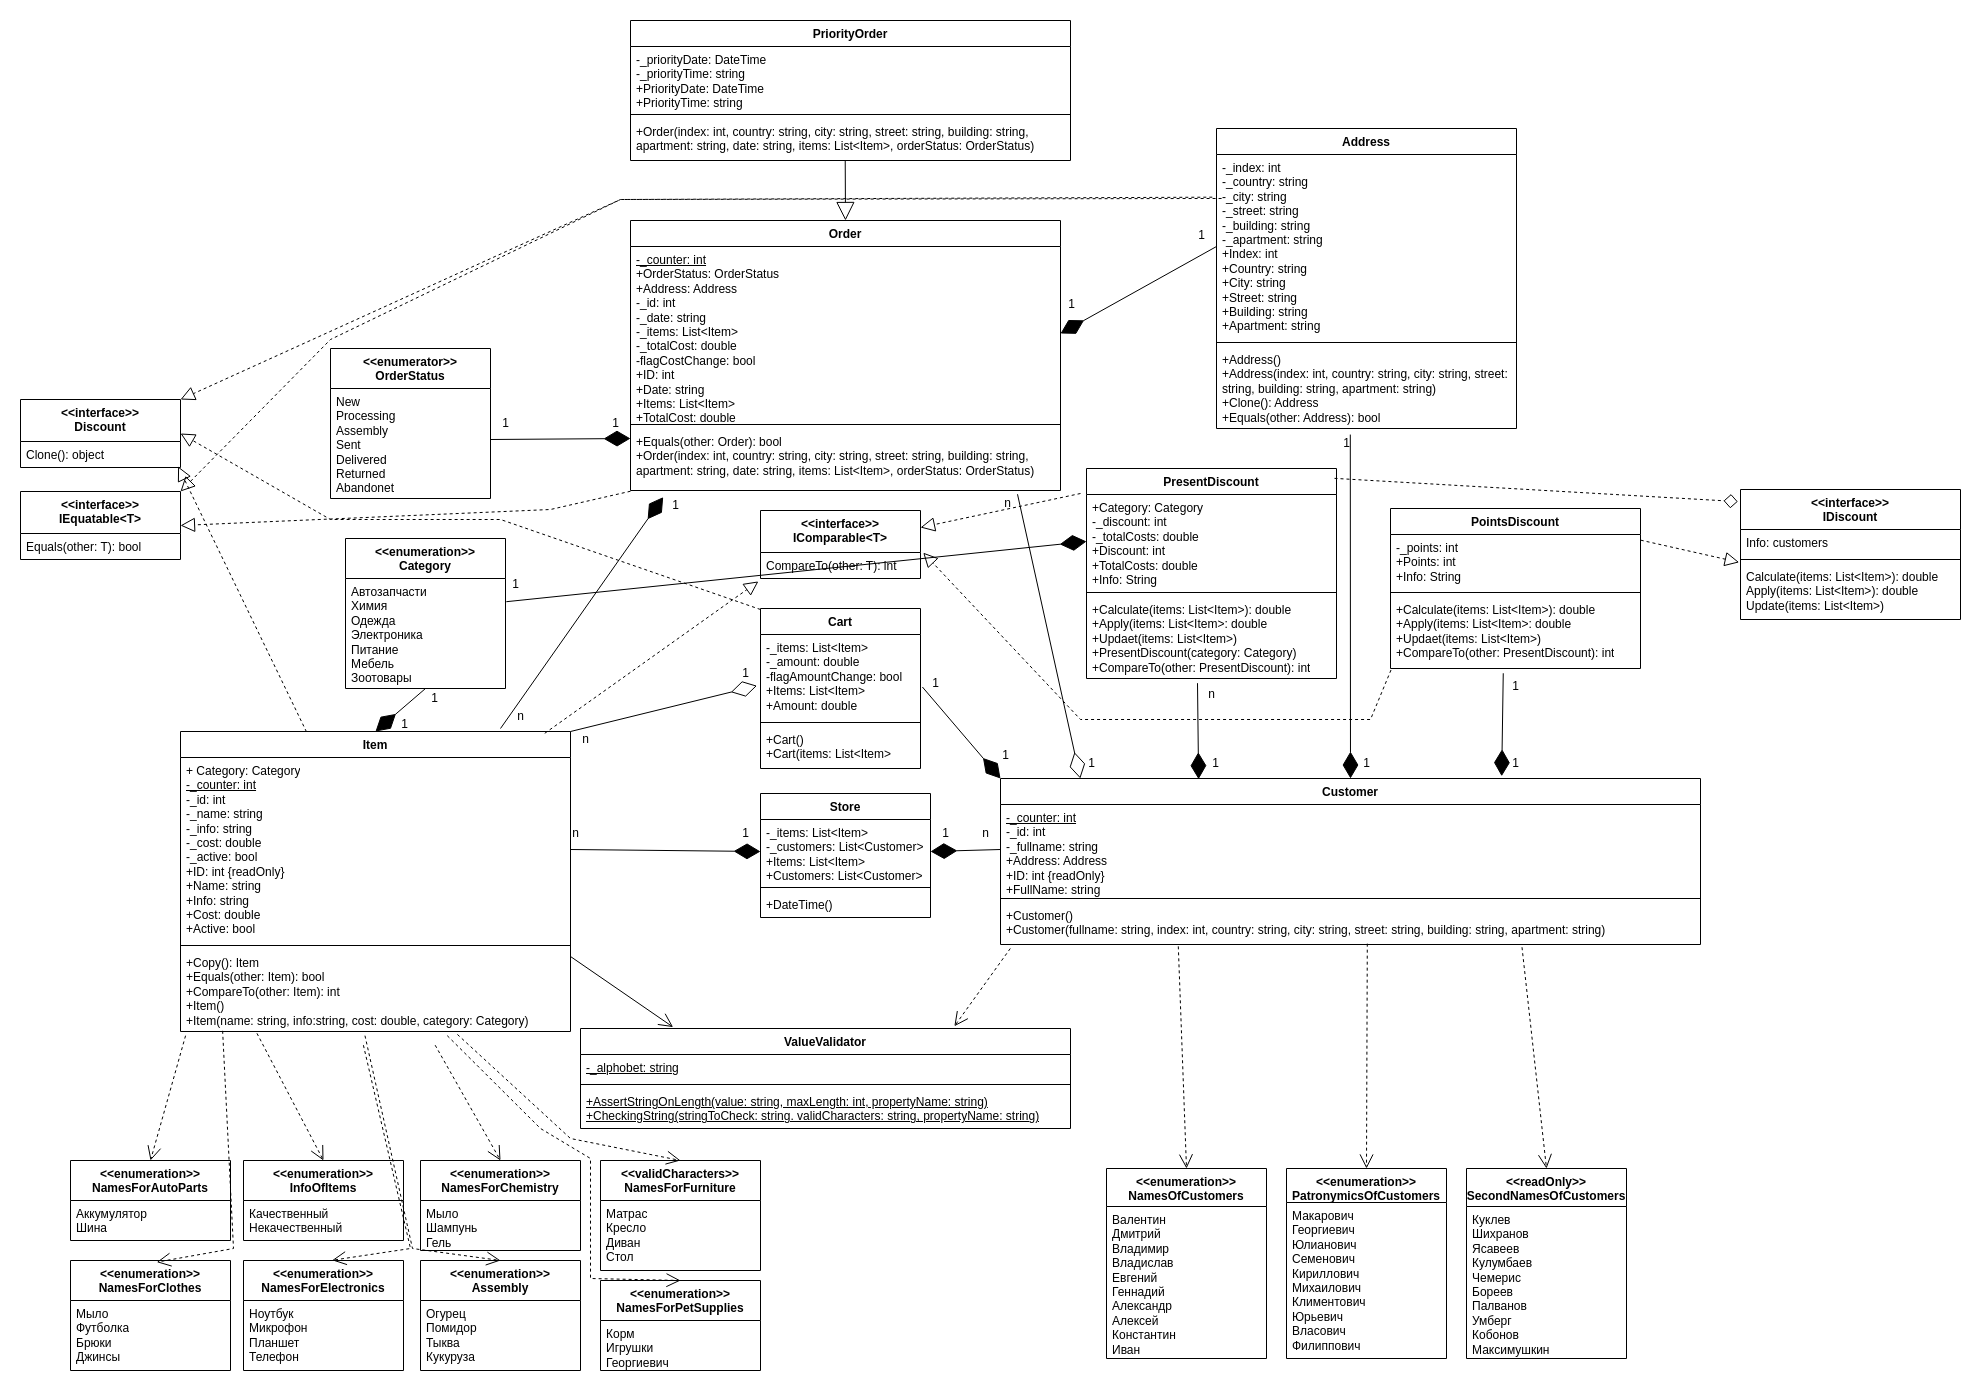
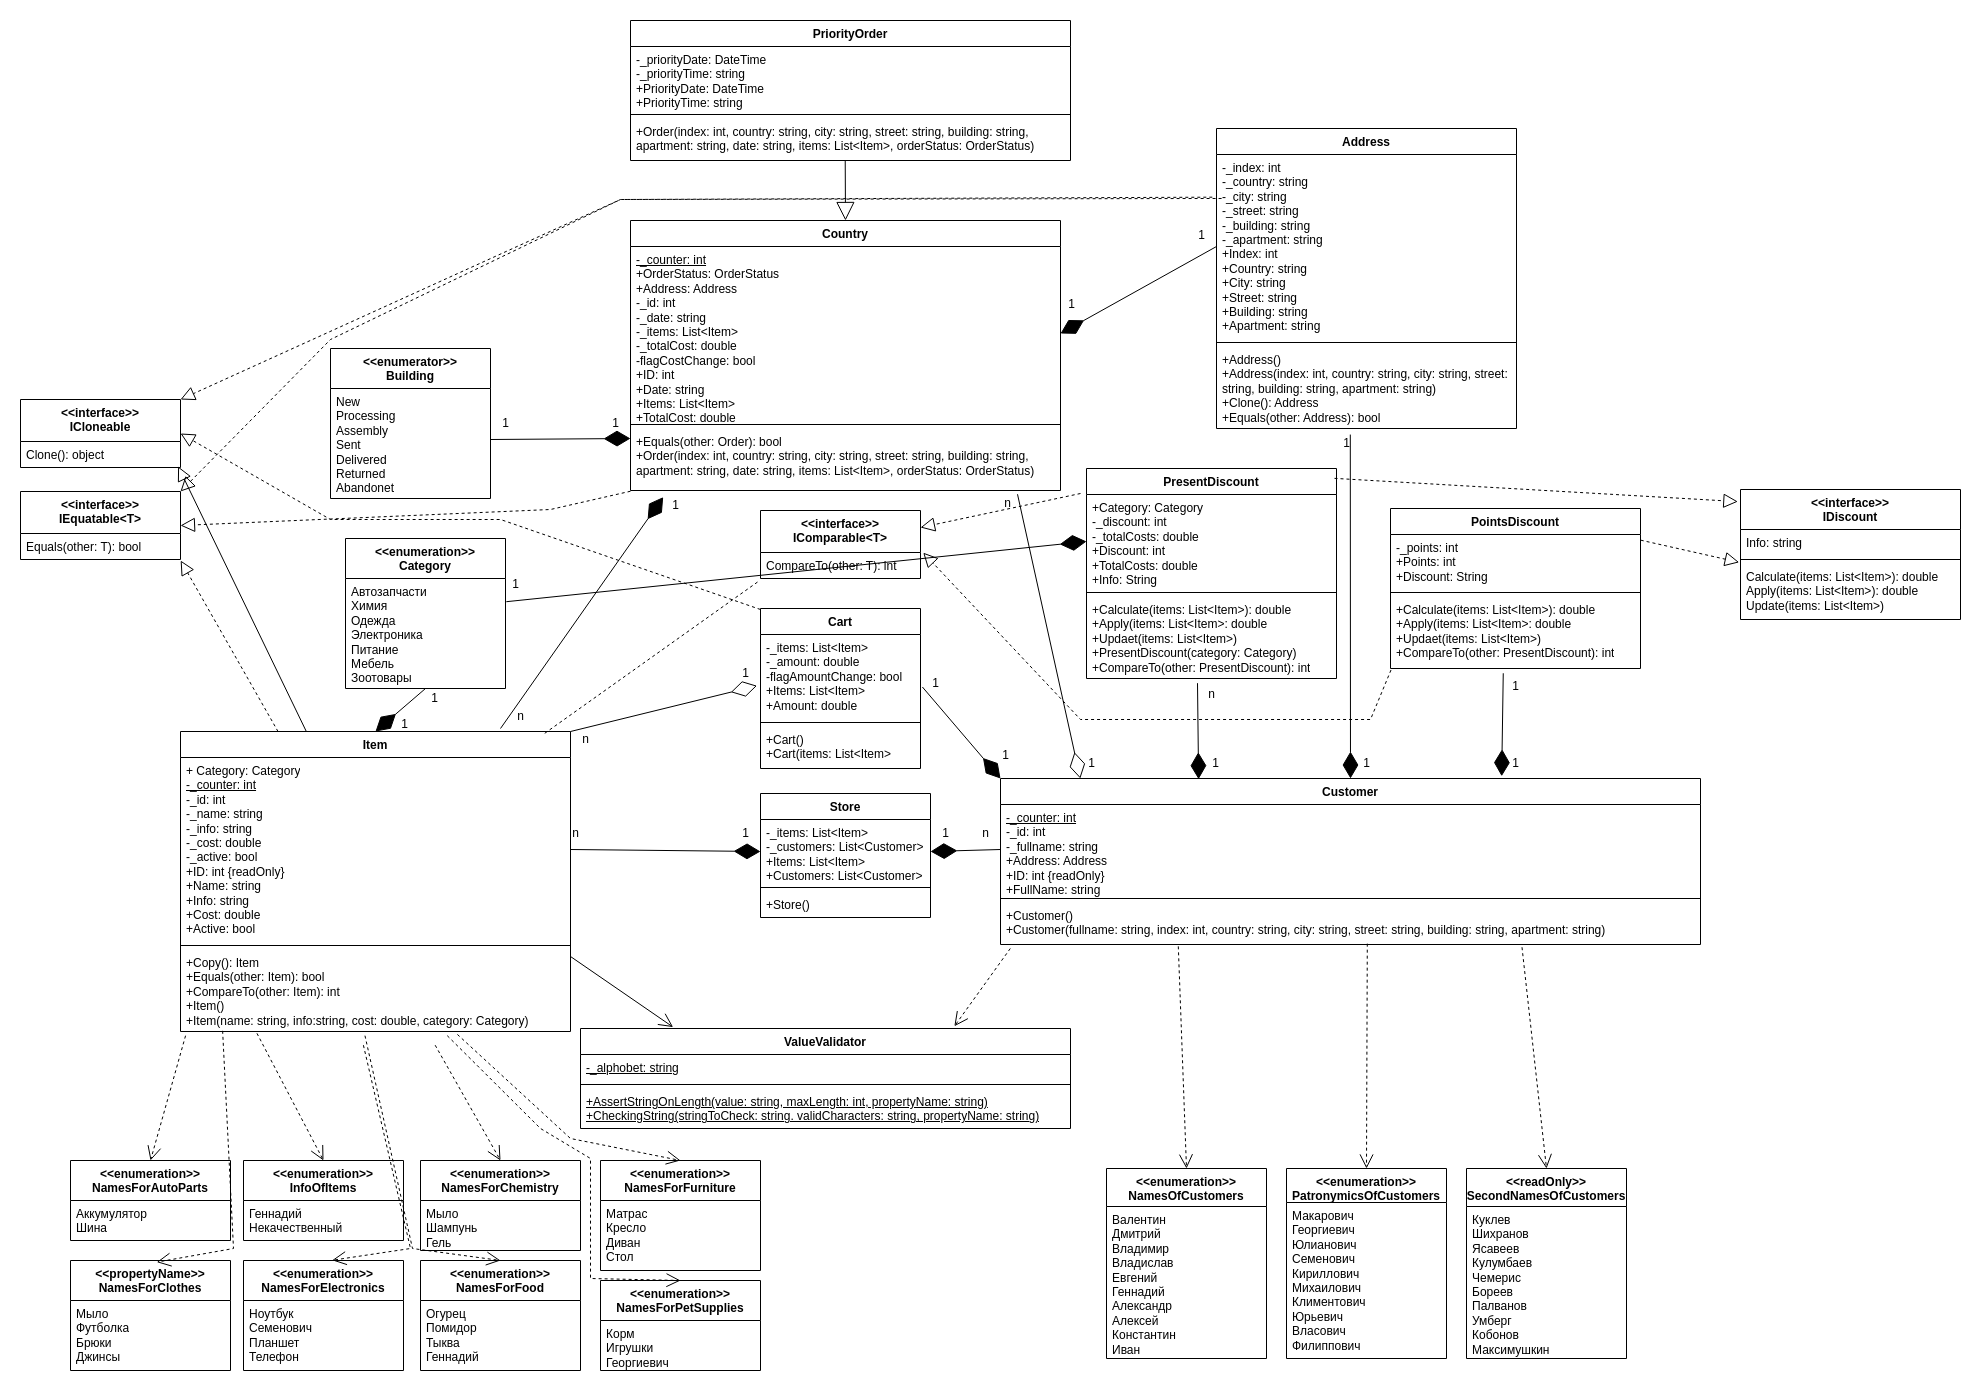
(846, 235) -> (846, 235)
(411, 370) -> (411, 370)
(101, 421) -> (101, 421)
(1722, 501) -> (1722, 501)
(1794, 544) -> (1782, 544)
(1436, 563) -> (1447, 563)
(746, 590) -> (751, 587)
(245, 605) -> (245, 605)
none -> (233, 652)
(802, 906) -> (793, 906)
(681, 1182) -> (681, 1182)
(297, 1222) -> (297, 1222)
(151, 1282) -> (151, 1282)
(501, 1282) -> (501, 1282)
(276, 1336) -> (280, 1336)
(453, 1336) -> (453, 1336)
